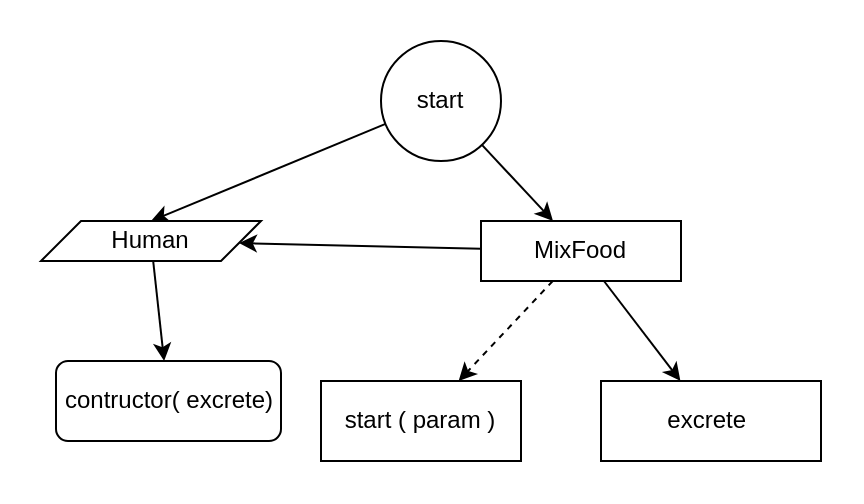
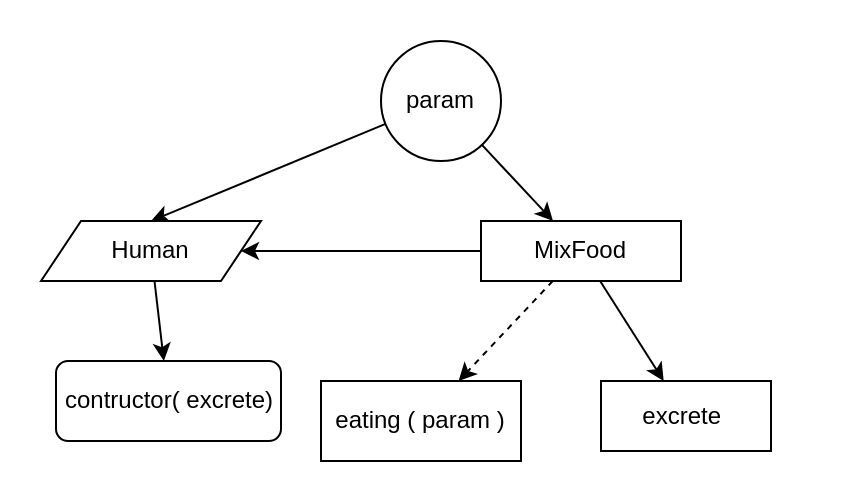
(441, 101) -> (441, 101)
(151, 241) -> (151, 251)
(421, 421) -> (421, 421)
(711, 421) -> (686, 416)
